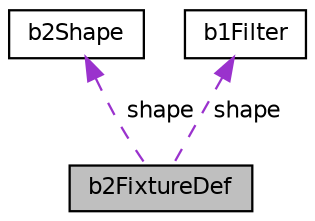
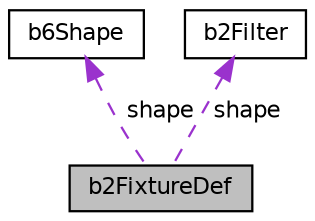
(76, 34) -> (76, 34)
(245, 34) -> (245, 34)
